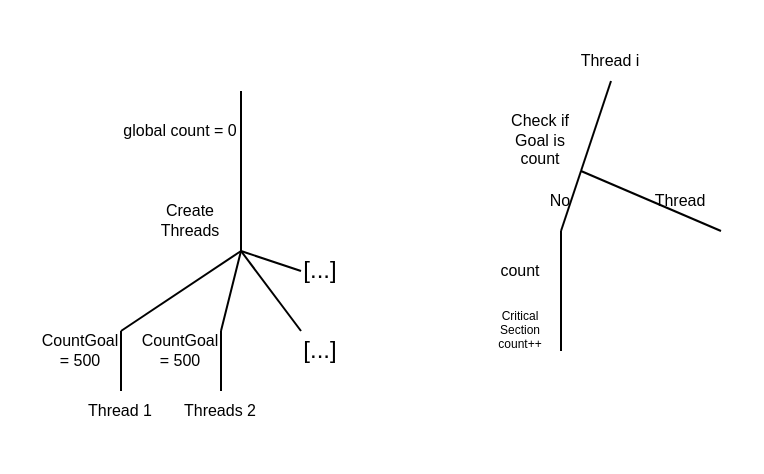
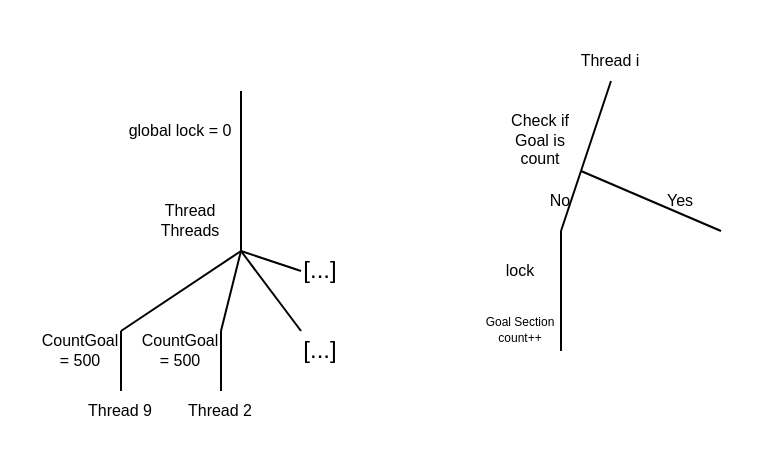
(181, 131) -> (181, 131)
(681, 201) -> (681, 201)
(191, 221) -> (191, 221)
(521, 271) -> (521, 271)
(521, 331) -> (521, 331)
(121, 411) -> (121, 411)
(221, 411) -> (221, 411)
